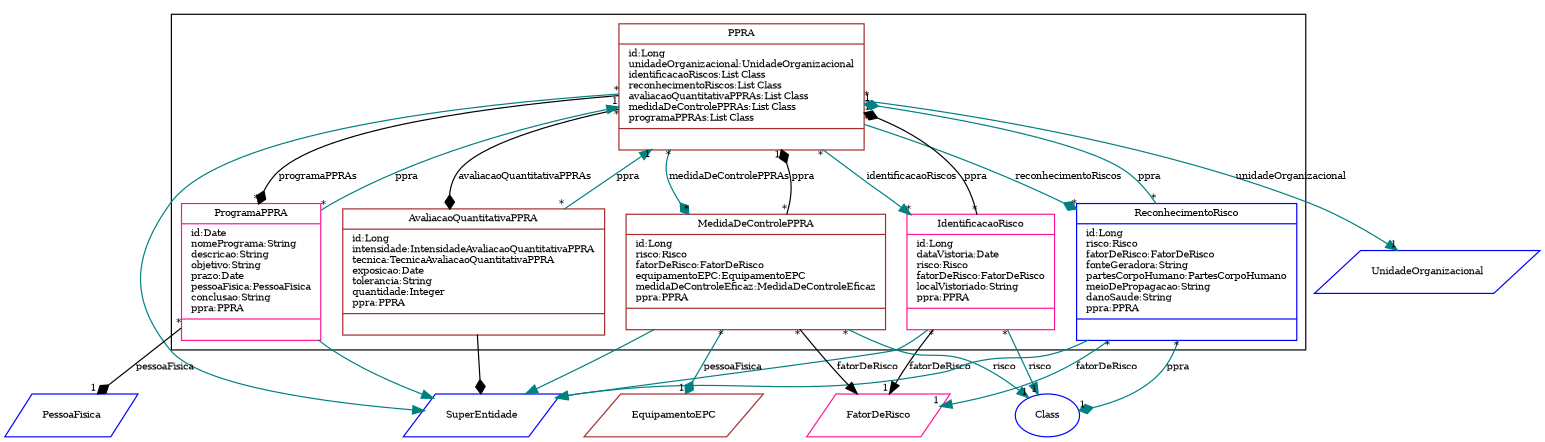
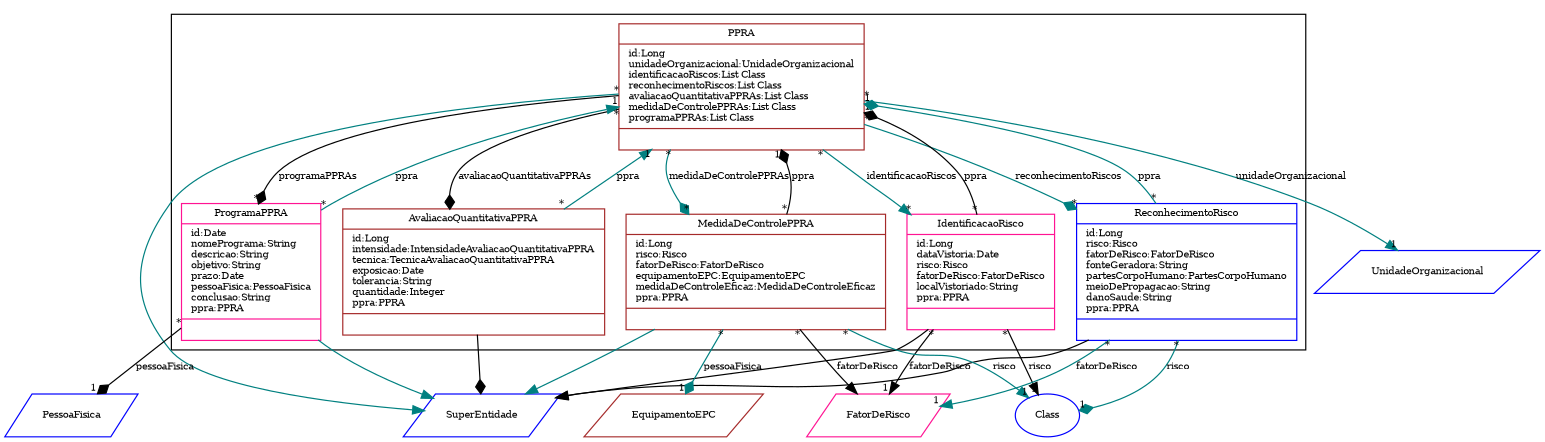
(1024, 365) -> (1024, 365)
(1178, 367) -> (1178, 367)
(751, 371) -> (751, 371)
(831, 386) -> (831, 386)
